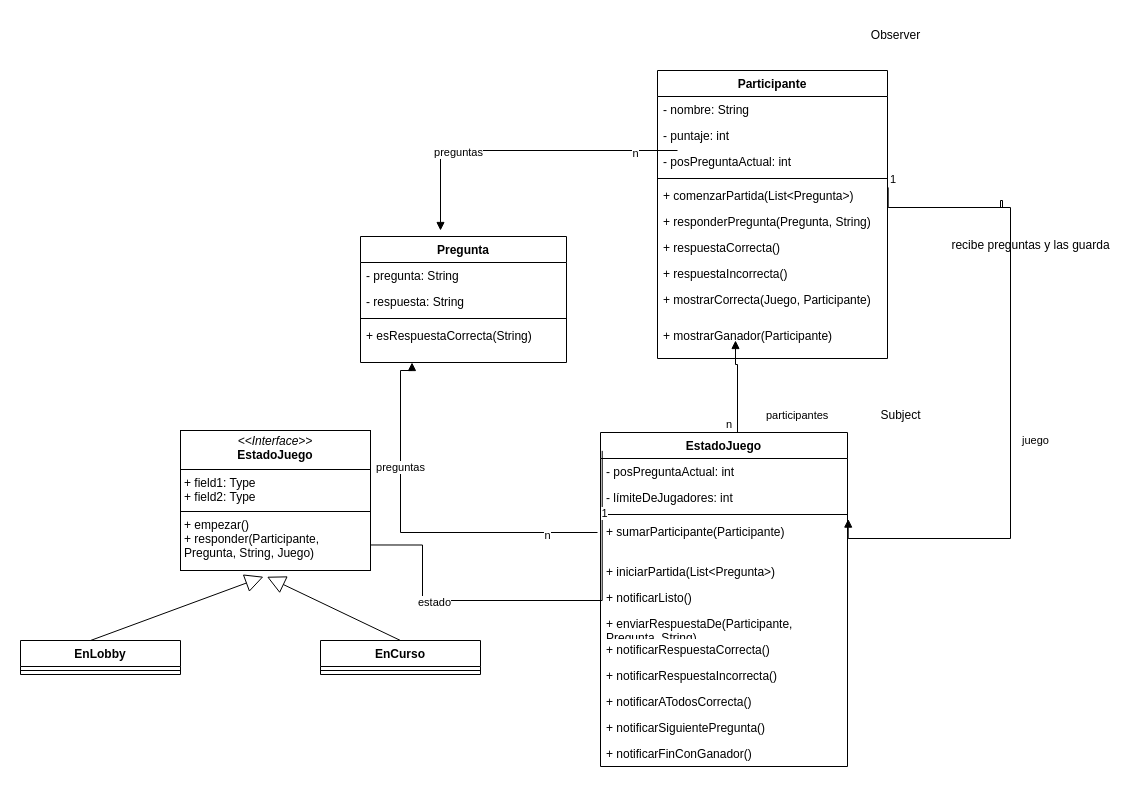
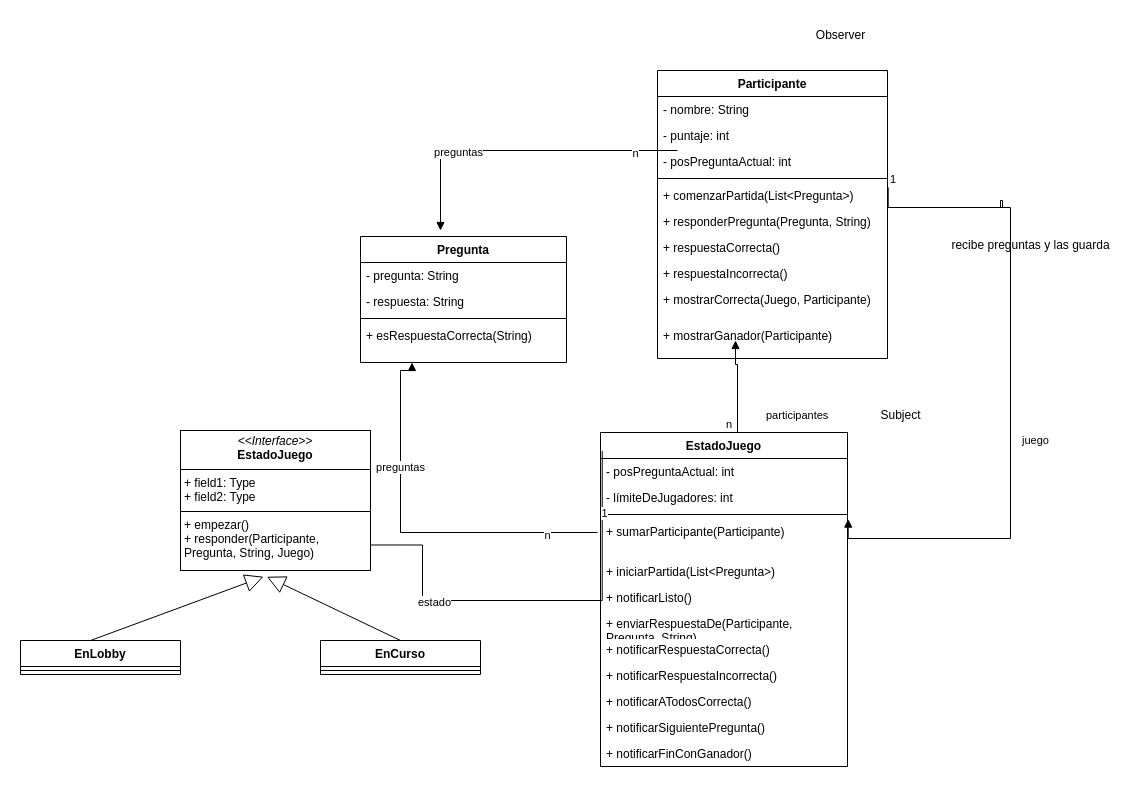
(896, 36) -> (841, 36)
